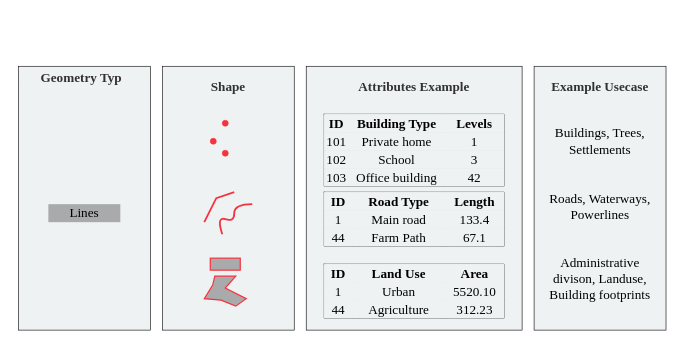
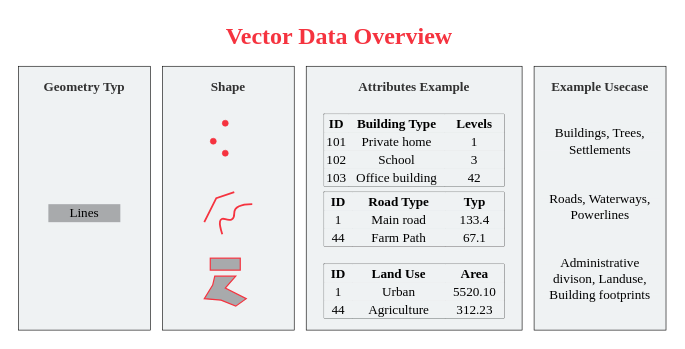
none -> (342, 36)
(81, 78) -> (84, 87)
(475, 201) -> (475, 201)
